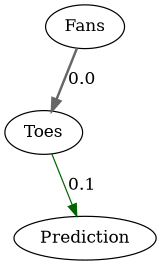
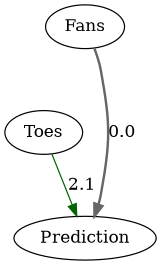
(67, 74) -> (108, 126)
(82, 185) -> (82, 185)
